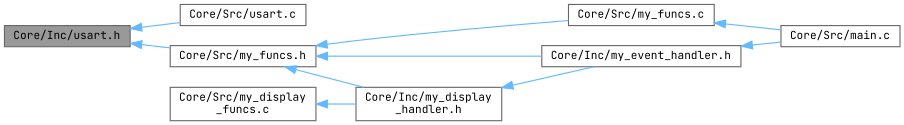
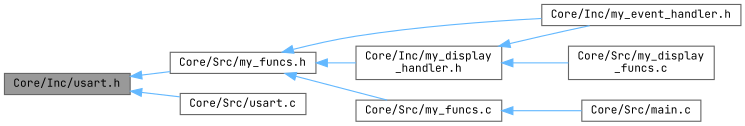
(767, 44) -> none
(342, 104) -> (541, 63)
